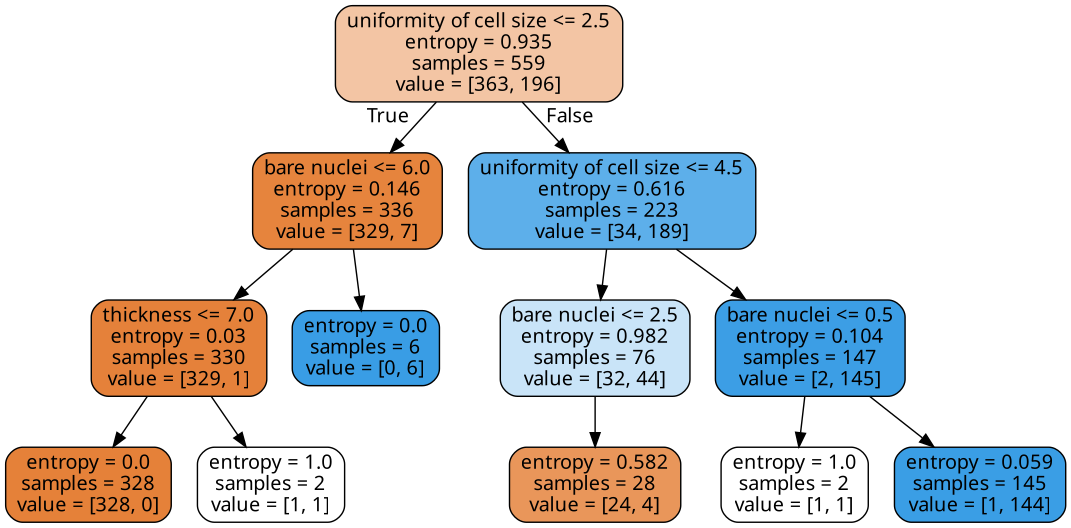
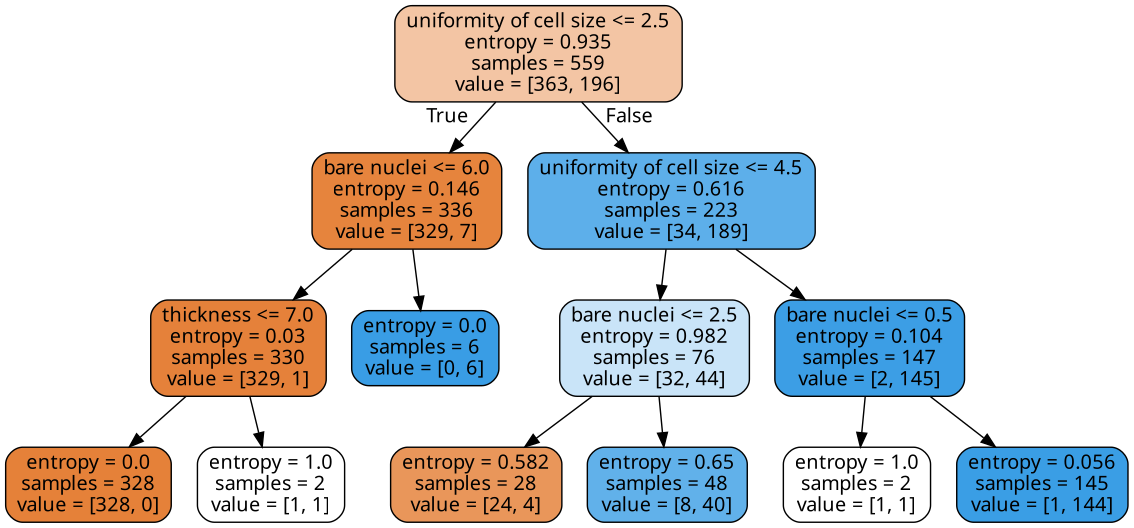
none -> (667, 485)
(980, 485) -> (1042, 485)
